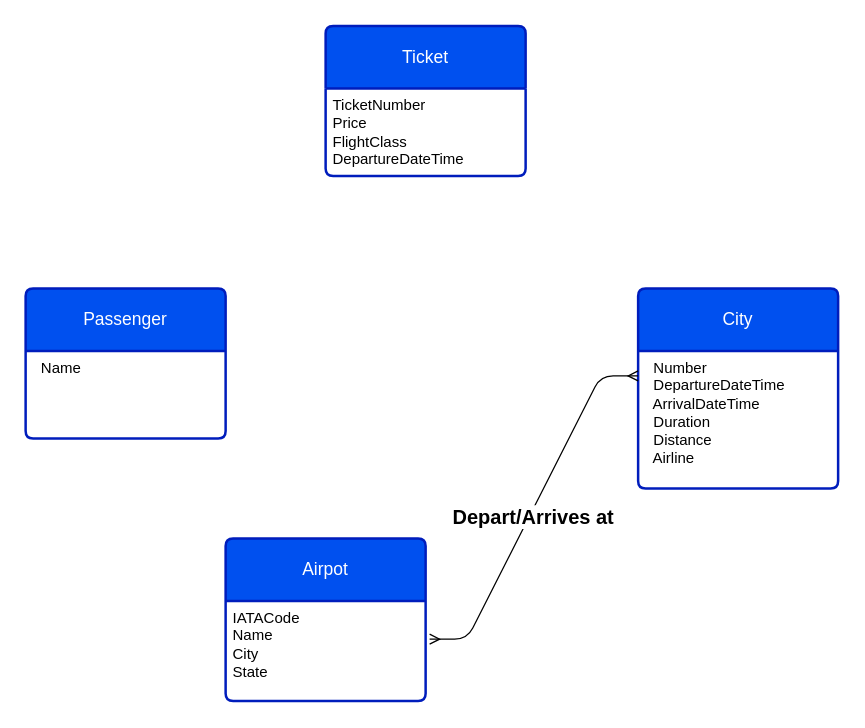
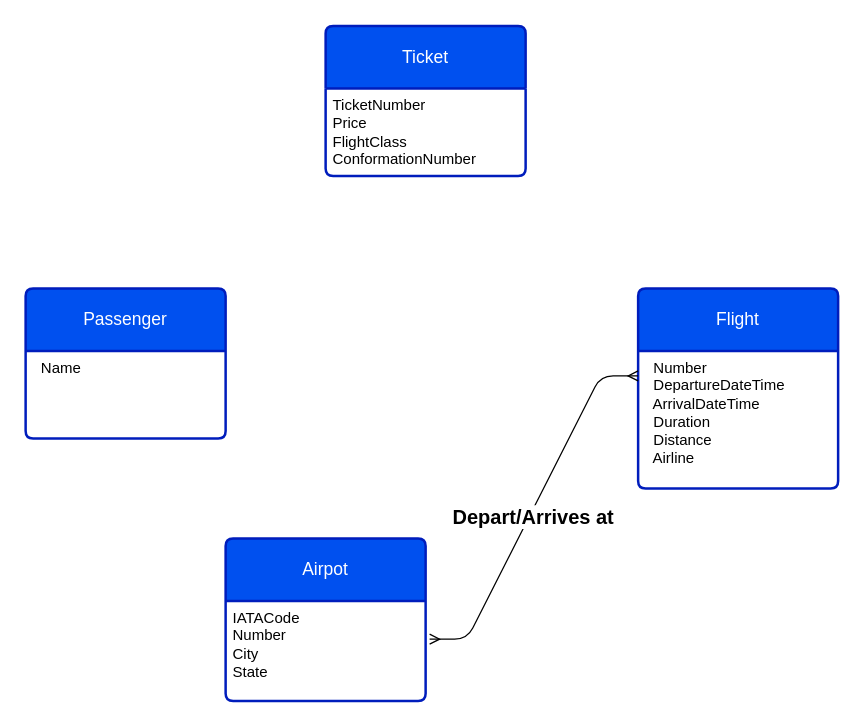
(403, 133) -> (407, 133)
(738, 319) -> (738, 319)
(267, 645) -> (267, 645)
